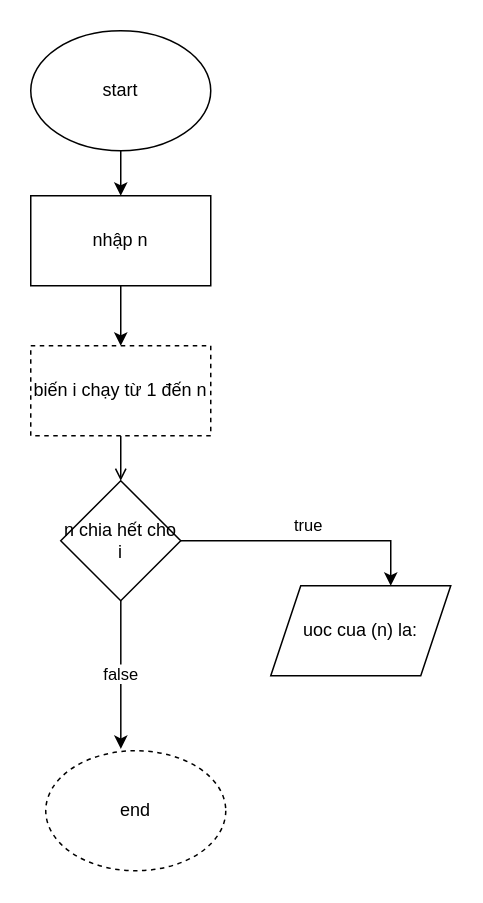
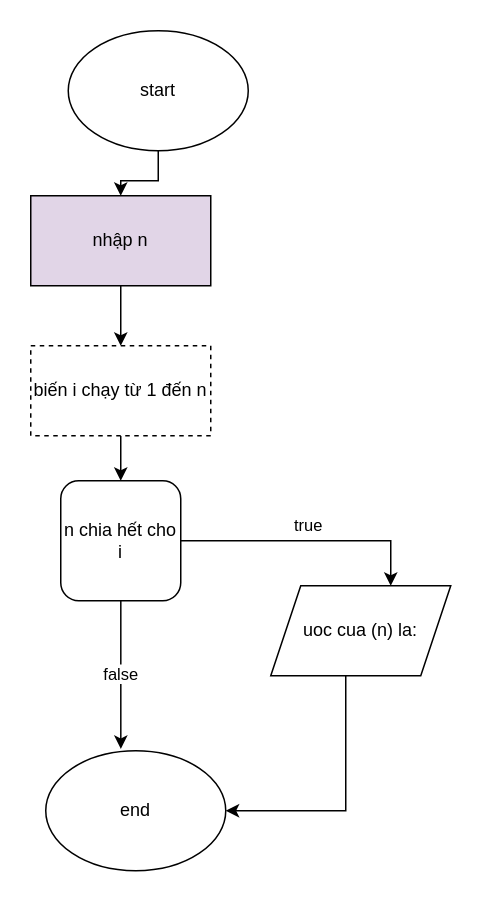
(121, 91) -> (158, 91)
(121, 241) -> (121, 241)
(121, 471) -> (121, 469)
(121, 541) -> (121, 541)
none -> (346, 798)
(136, 811) -> (136, 811)
